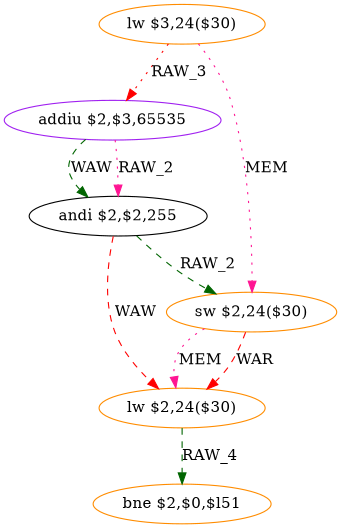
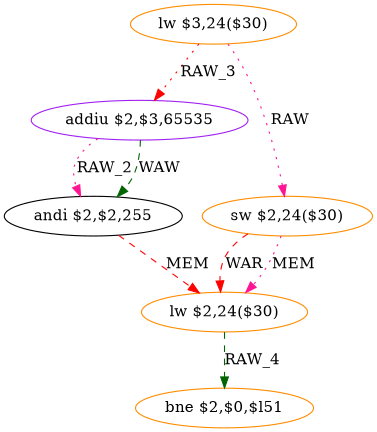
(267, 168) -> (290, 120)
(170, 265) -> none
(136, 312) -> (188, 264)
